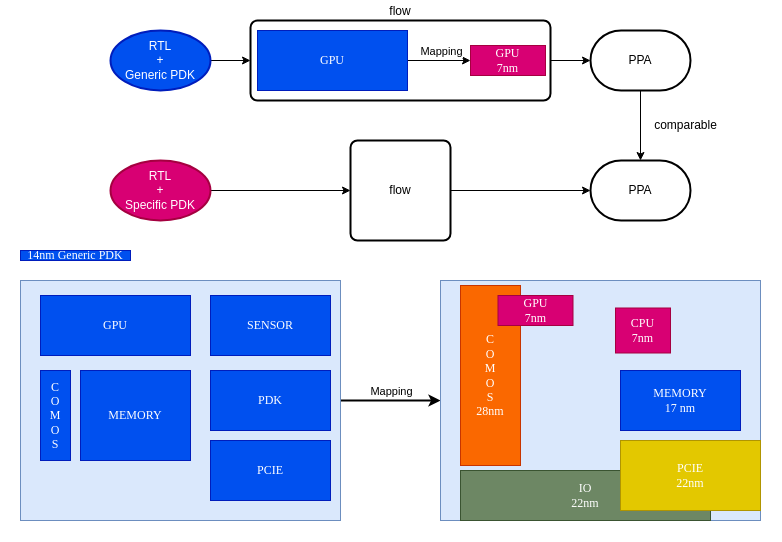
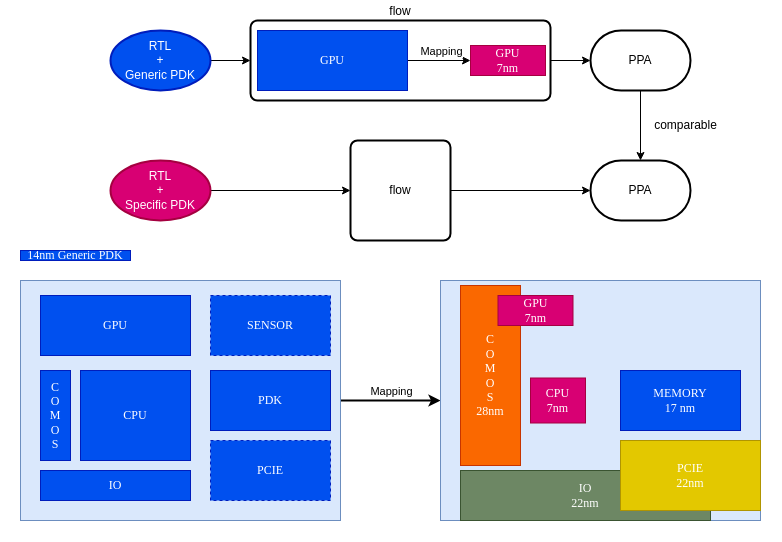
(271, 326) -> (271, 326)
(643, 331) -> (558, 401)
(136, 416) -> (136, 416)
(271, 471) -> (271, 471)
none -> (116, 486)
